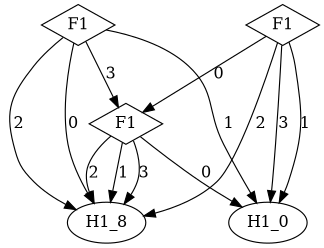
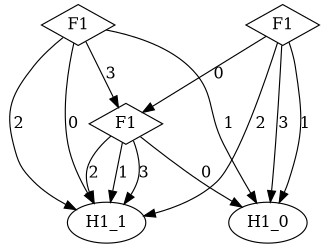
(107, 223) -> (107, 223)
